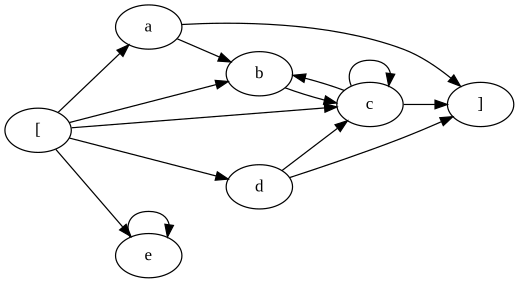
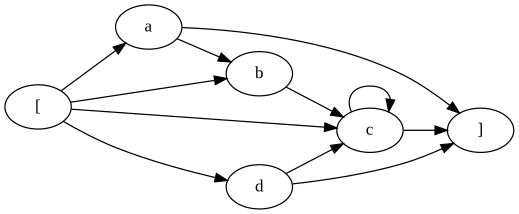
(325, 84) -> none
(149, 256) -> none
